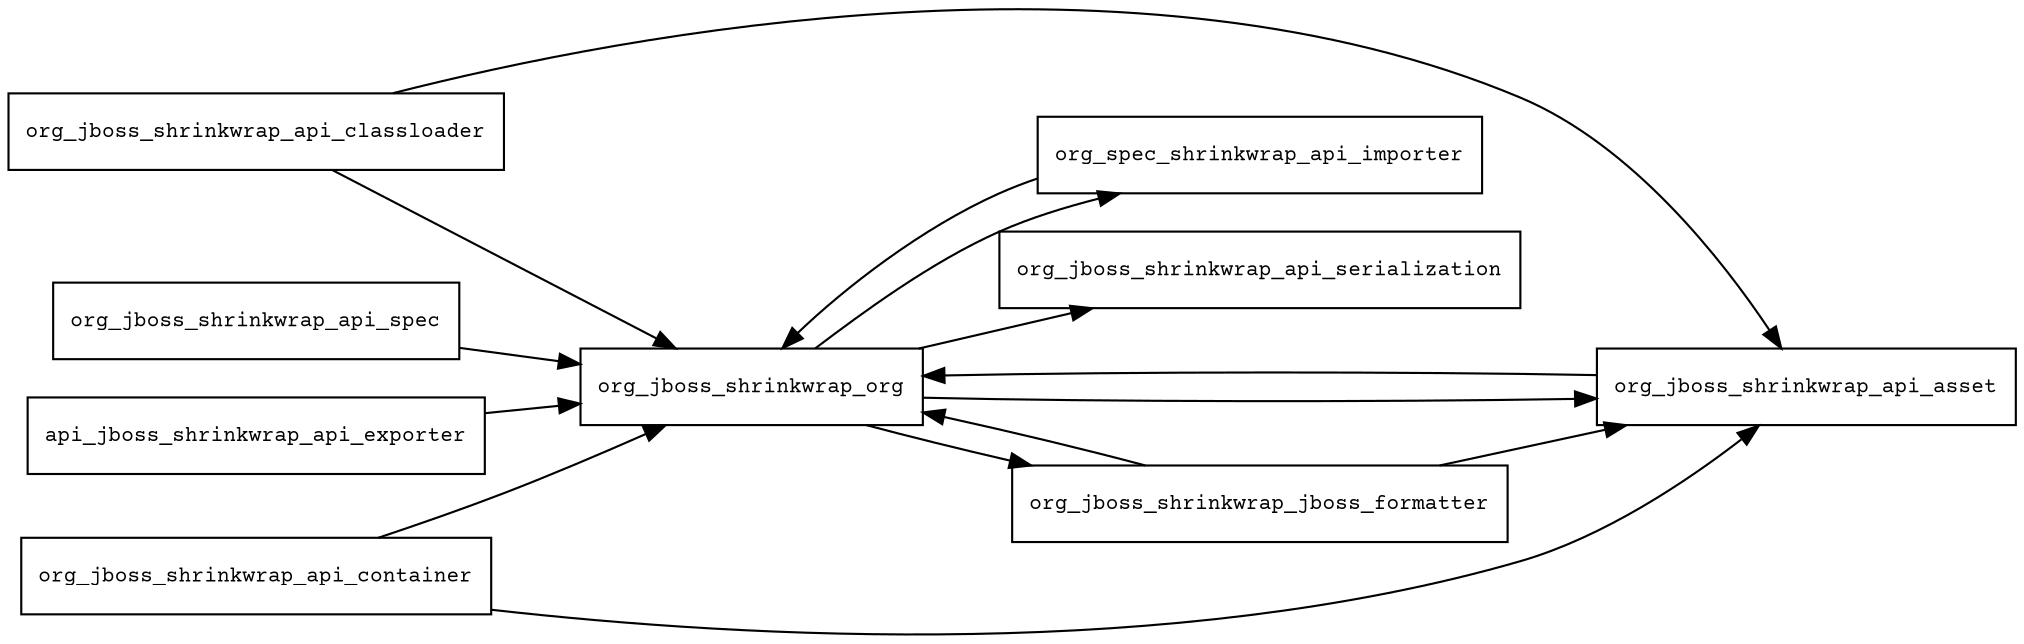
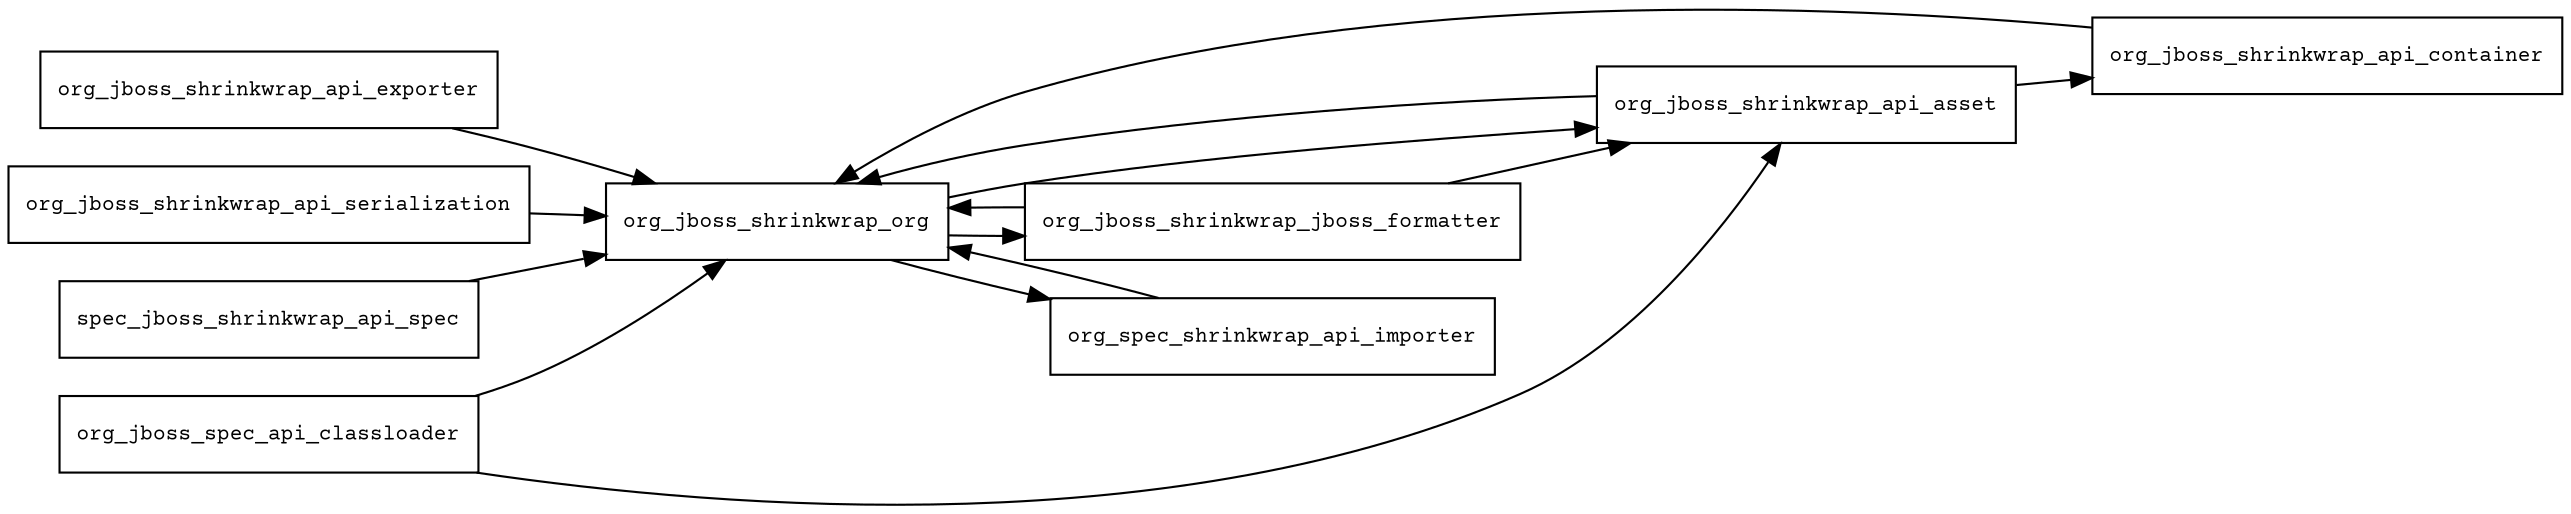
(256, 132) -> (269, 434)
(256, 321) -> (269, 319)
(995, 331) -> (557, 214)
(256, 436) -> (269, 90)
(1135, 626) -> (2044, 82)
